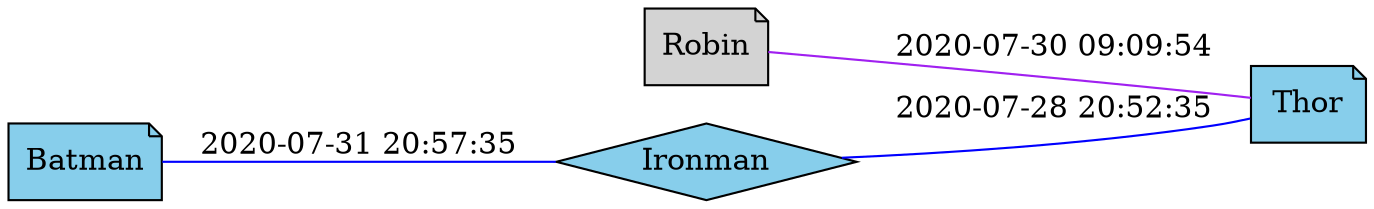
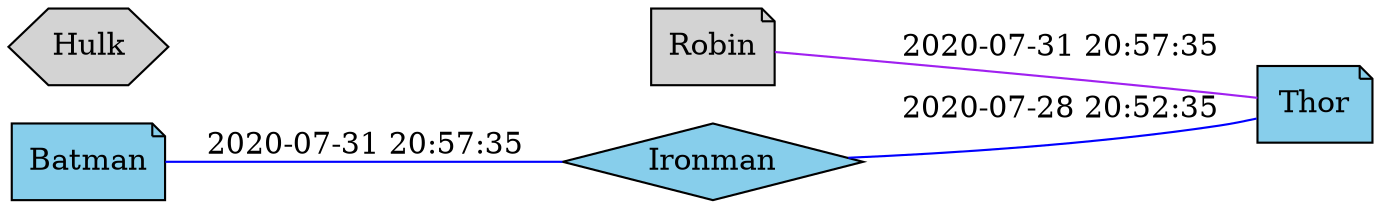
none -> (88, 47)
(1054, 48) -> (1061, 48)
